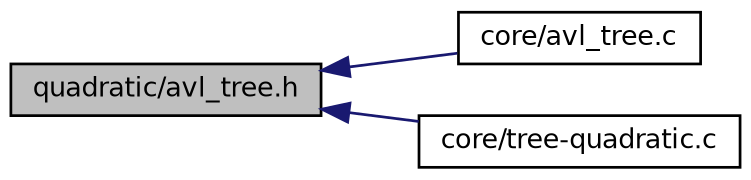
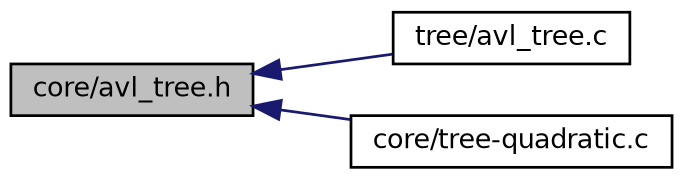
(580, 38) -> (512, 38)
(166, 90) -> (132, 90)
